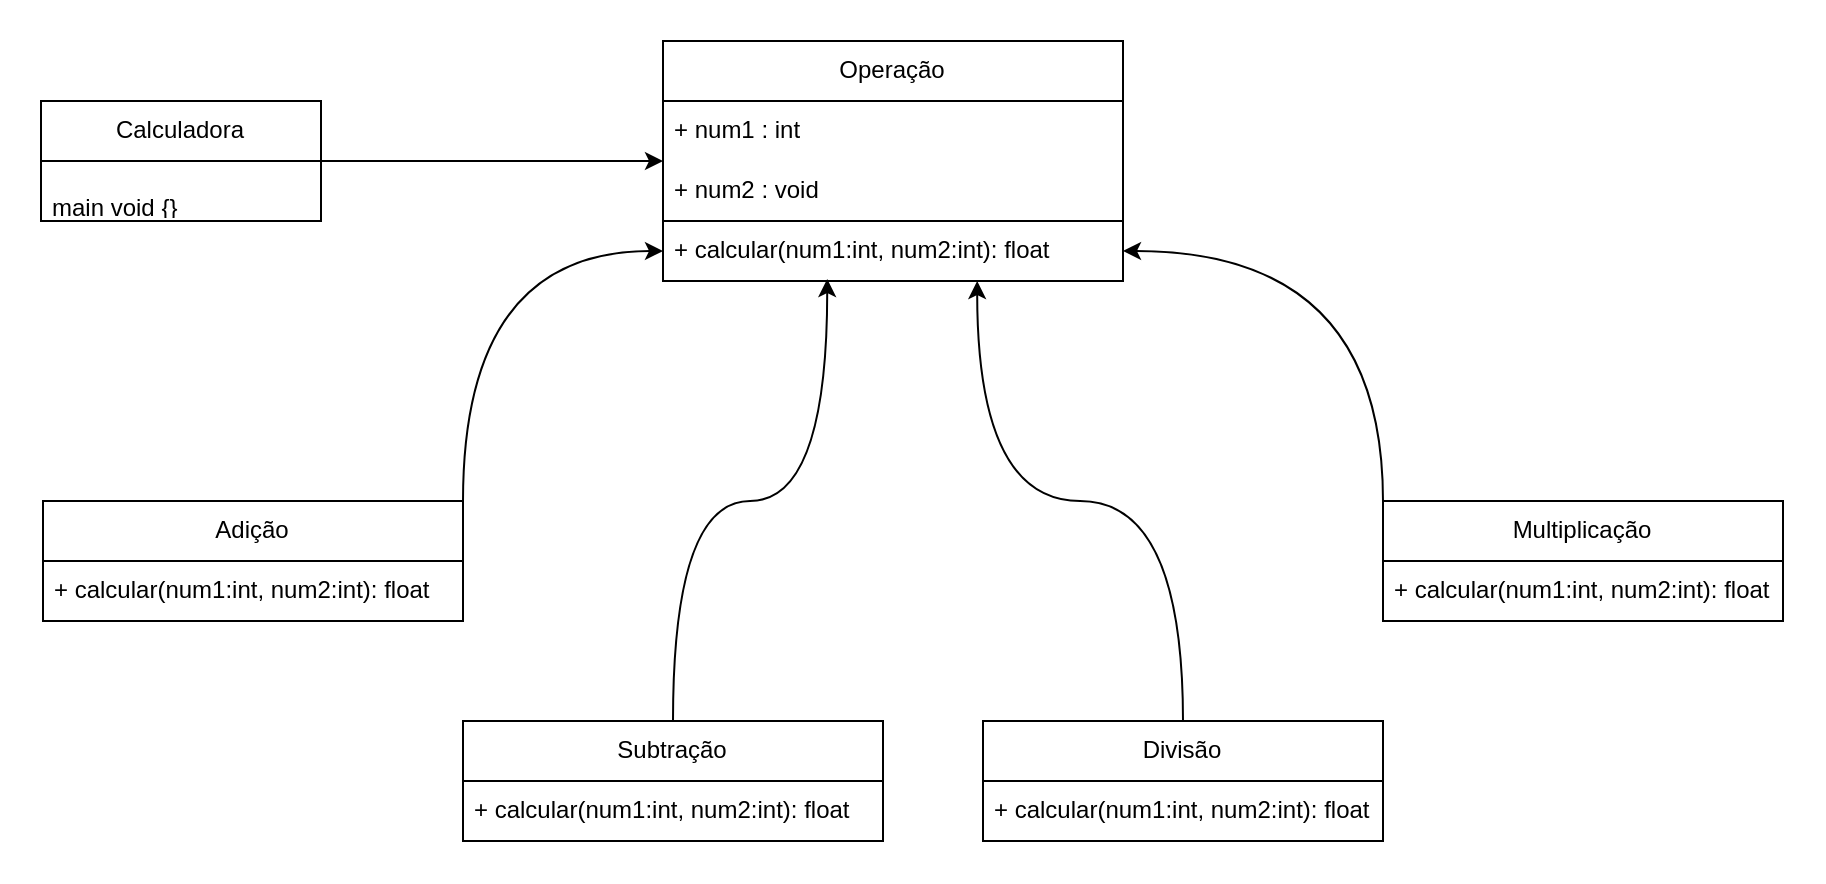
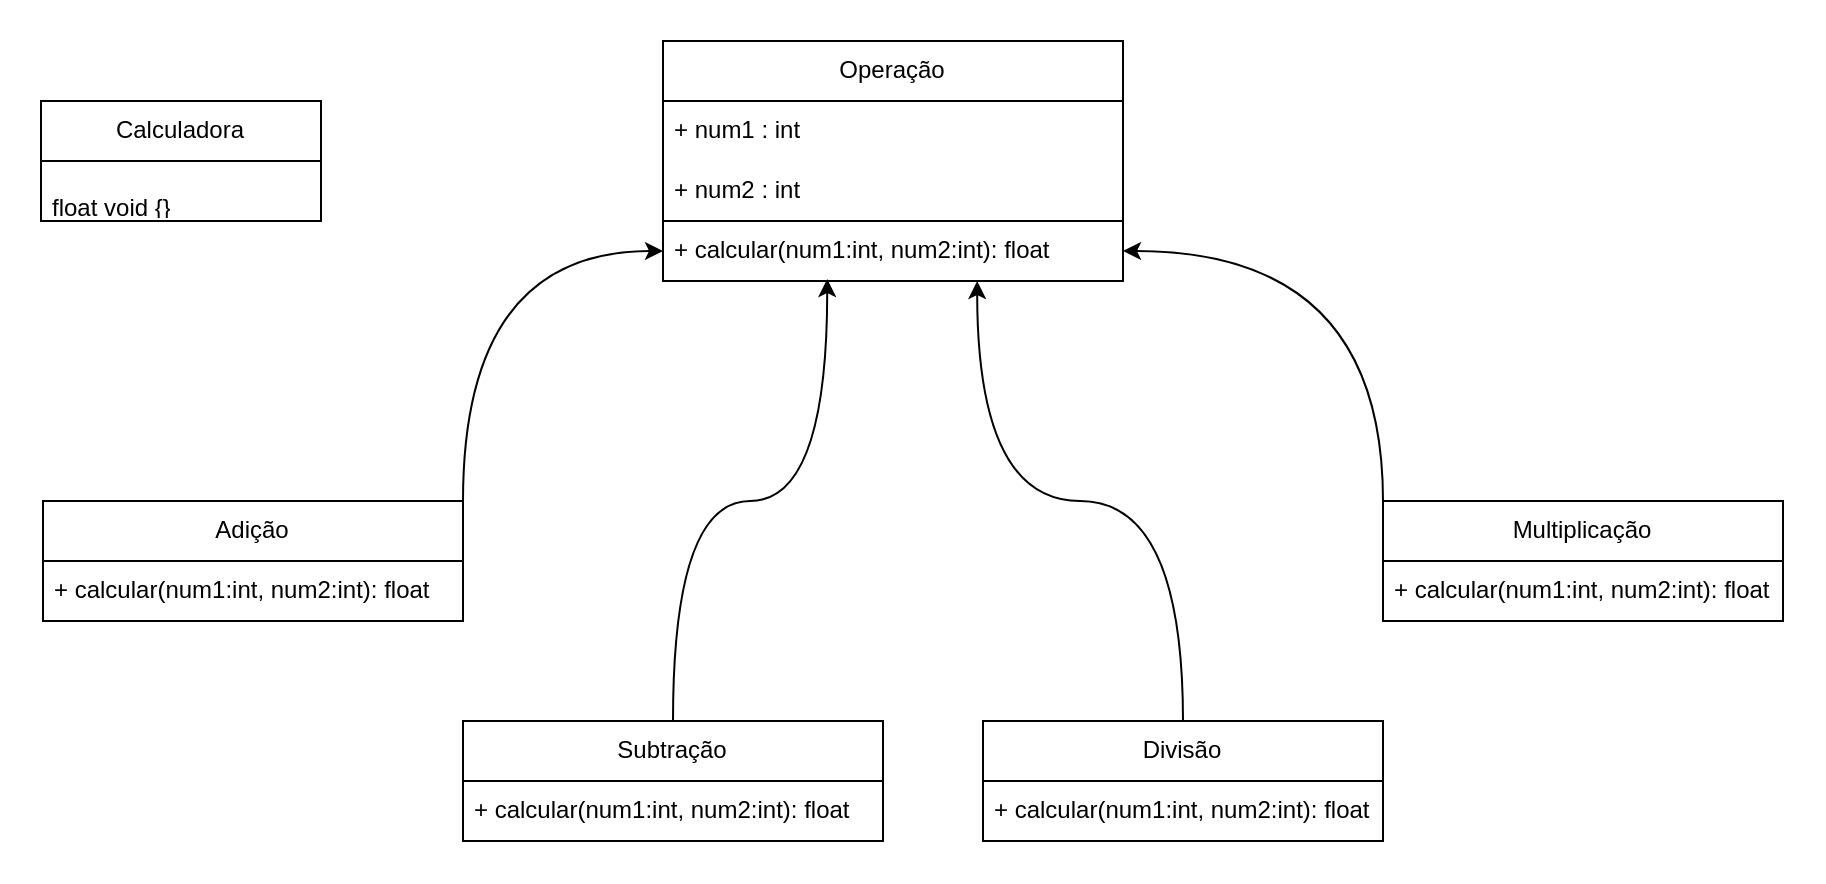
(487, 161) -> none
(121, 191) -> (128, 191)
(747, 191) -> (740, 191)
